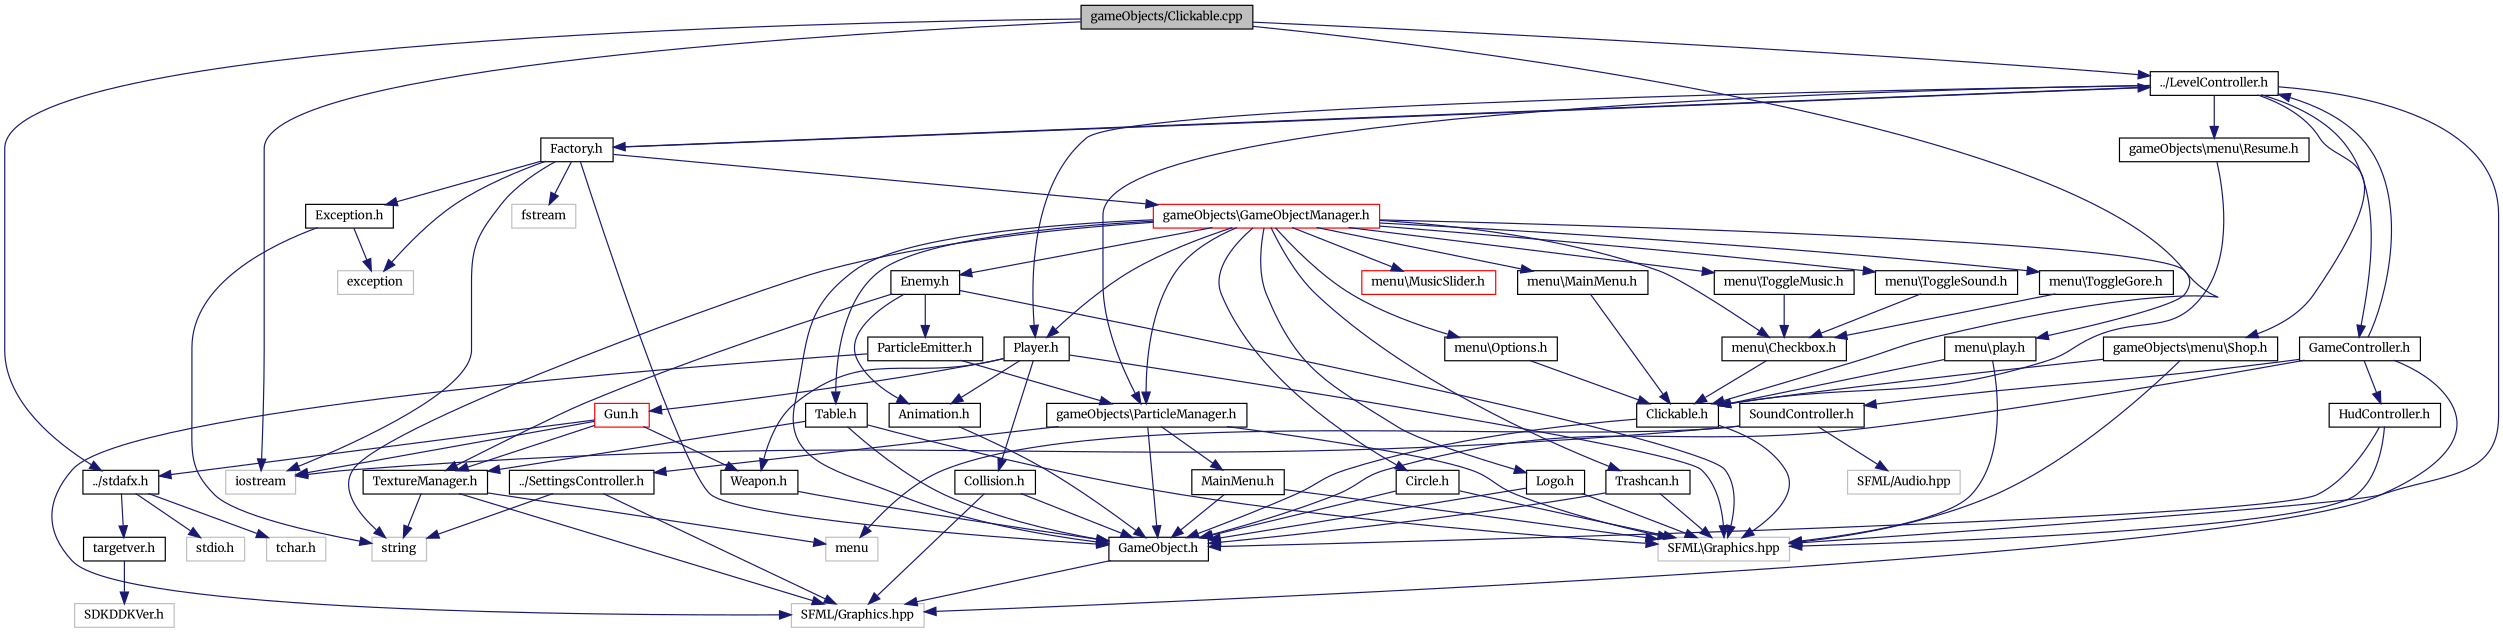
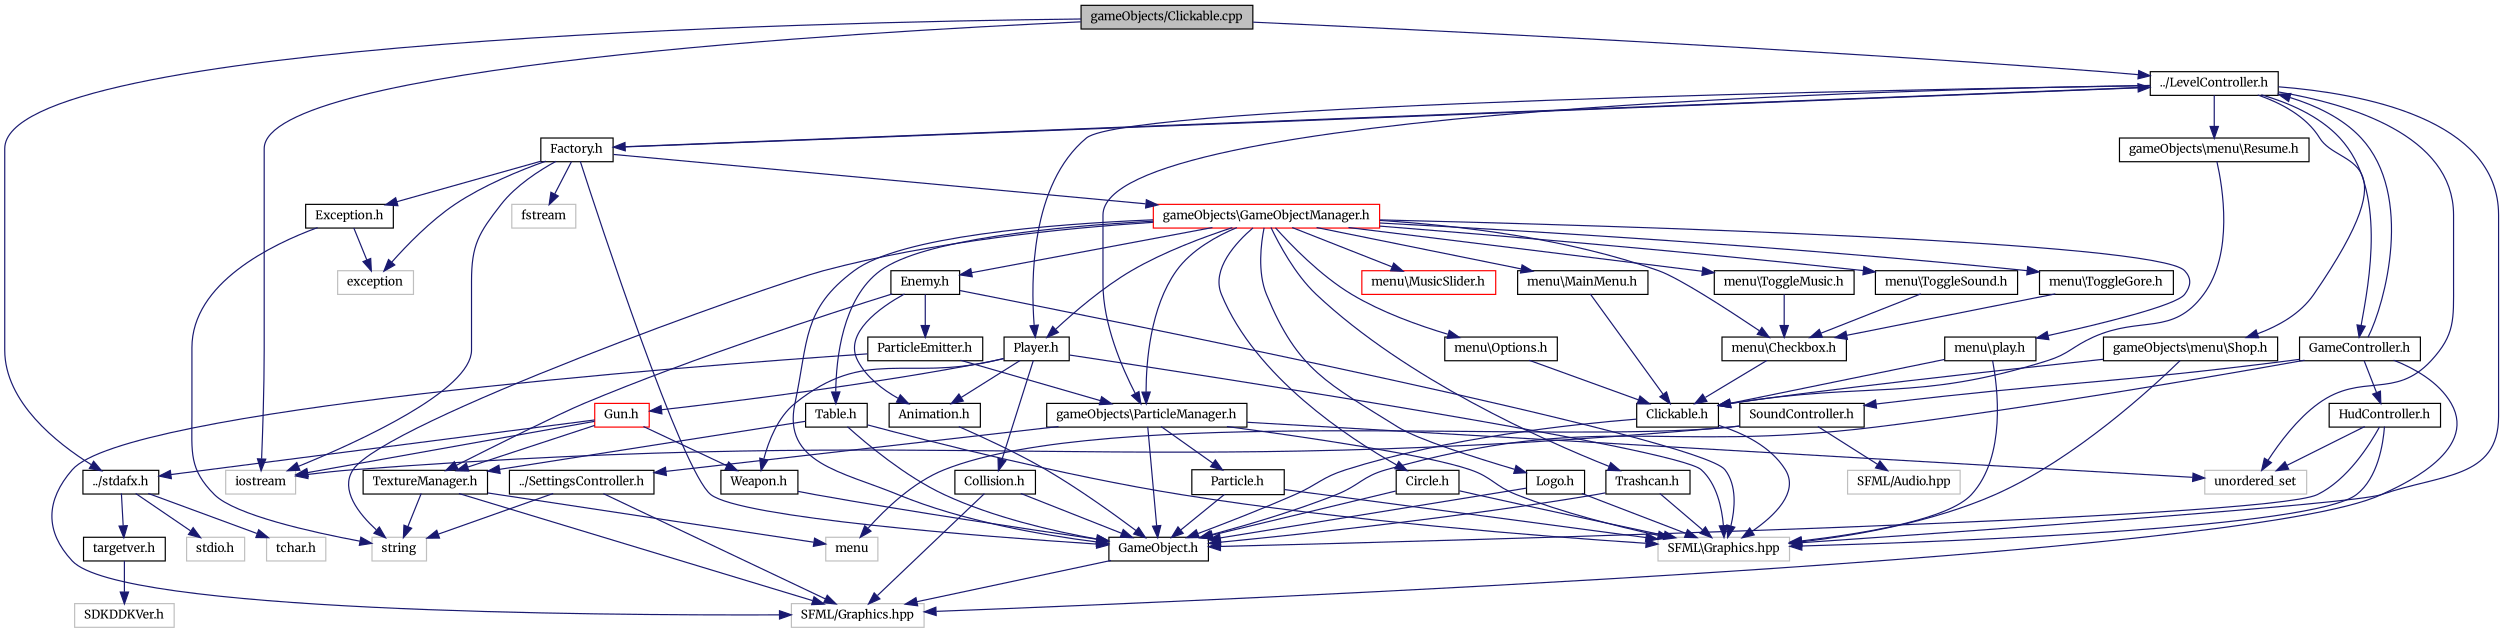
(2001, 167) -> none
(1238, 482) -> (1238, 482)
none -> (2256, 482)
